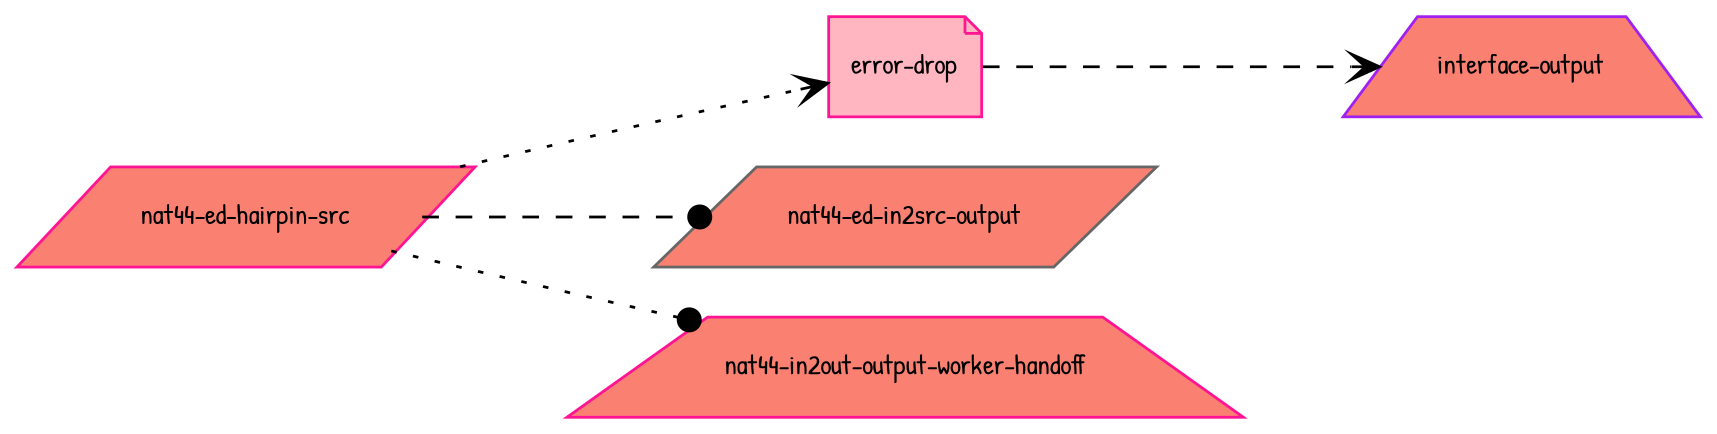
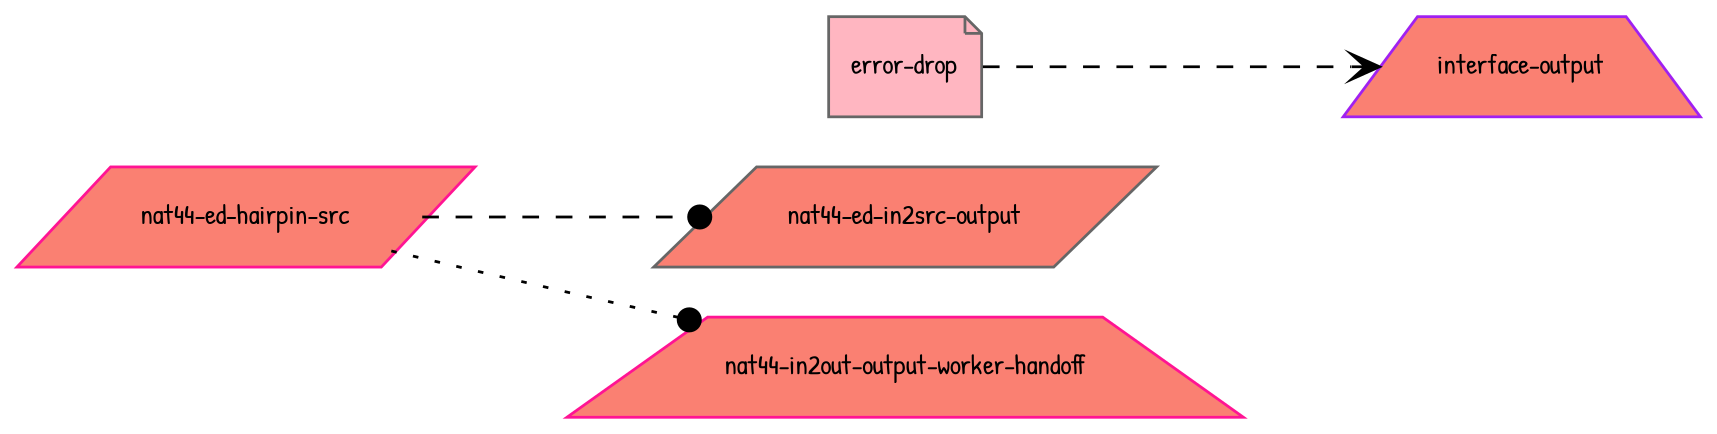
(905, 67) -> (905, 67)
(630, 128) -> none
